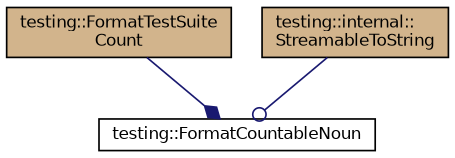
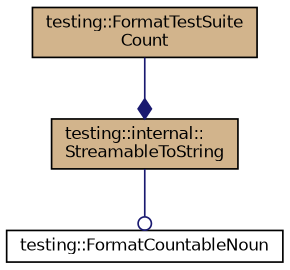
(176, 82) -> (145, 78)
